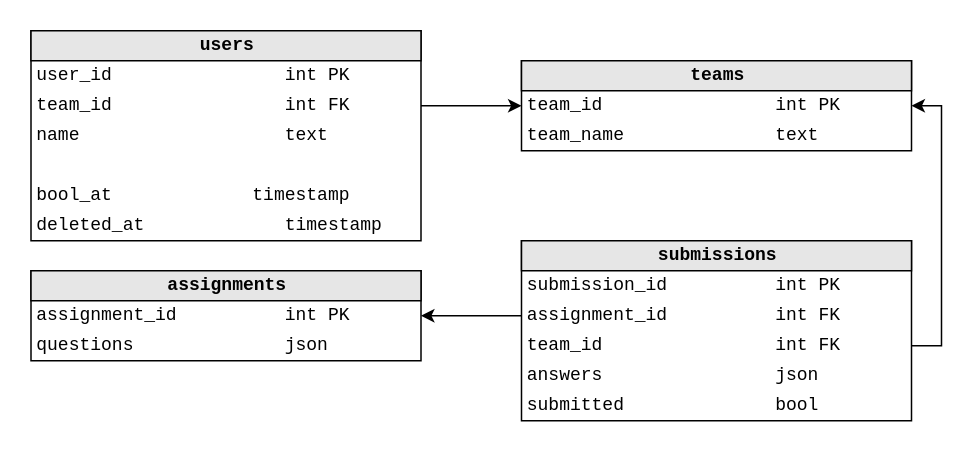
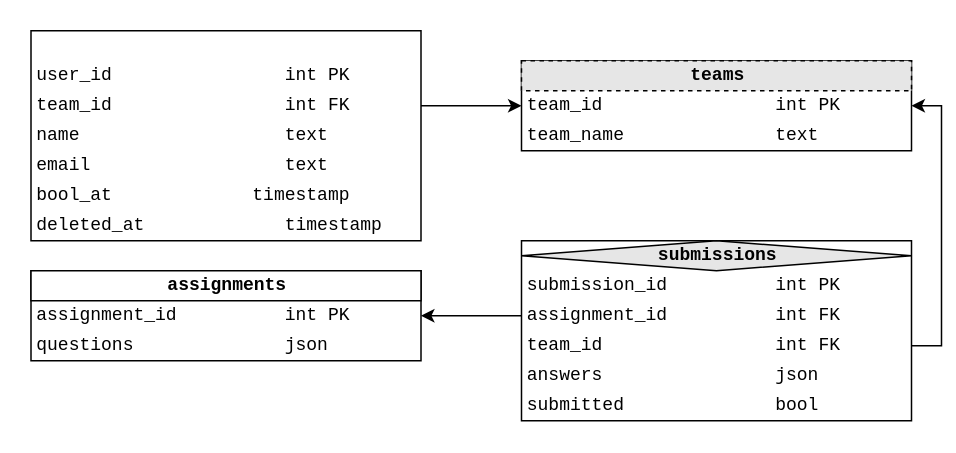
(226, 46) -> none
(716, 76) -> (716, 76)
none -> (226, 166)
(716, 256) -> (716, 256)
(226, 286) -> (226, 286)
